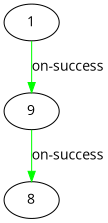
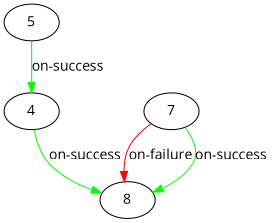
(32, 22) -> (32, 22)
(32, 111) -> (32, 111)
none -> (172, 111)
